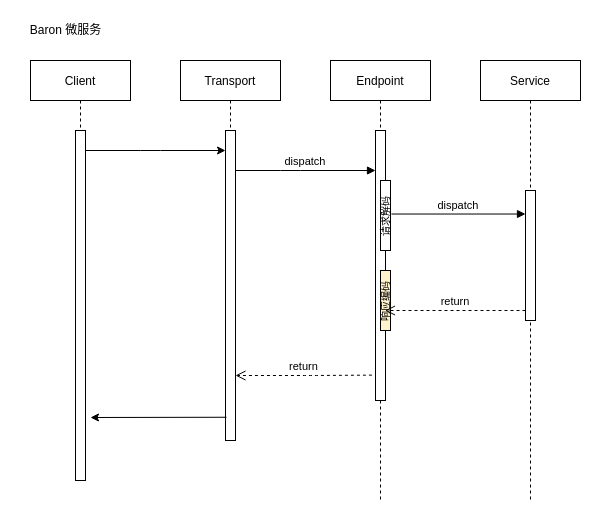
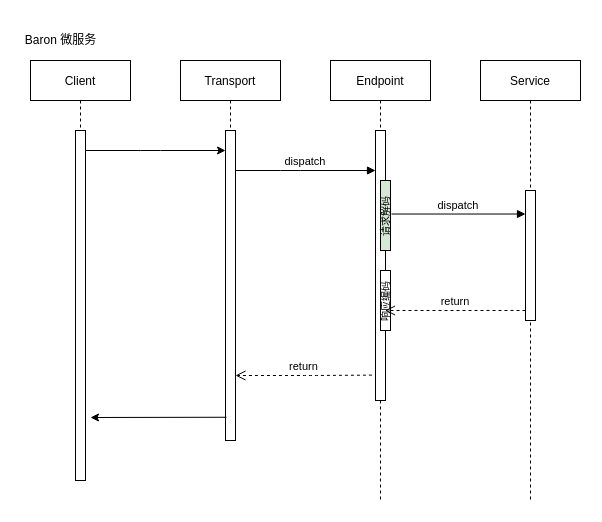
(66, 31) -> (61, 41)
(386, 216) -> (386, 216)
(386, 301) -> (386, 301)
